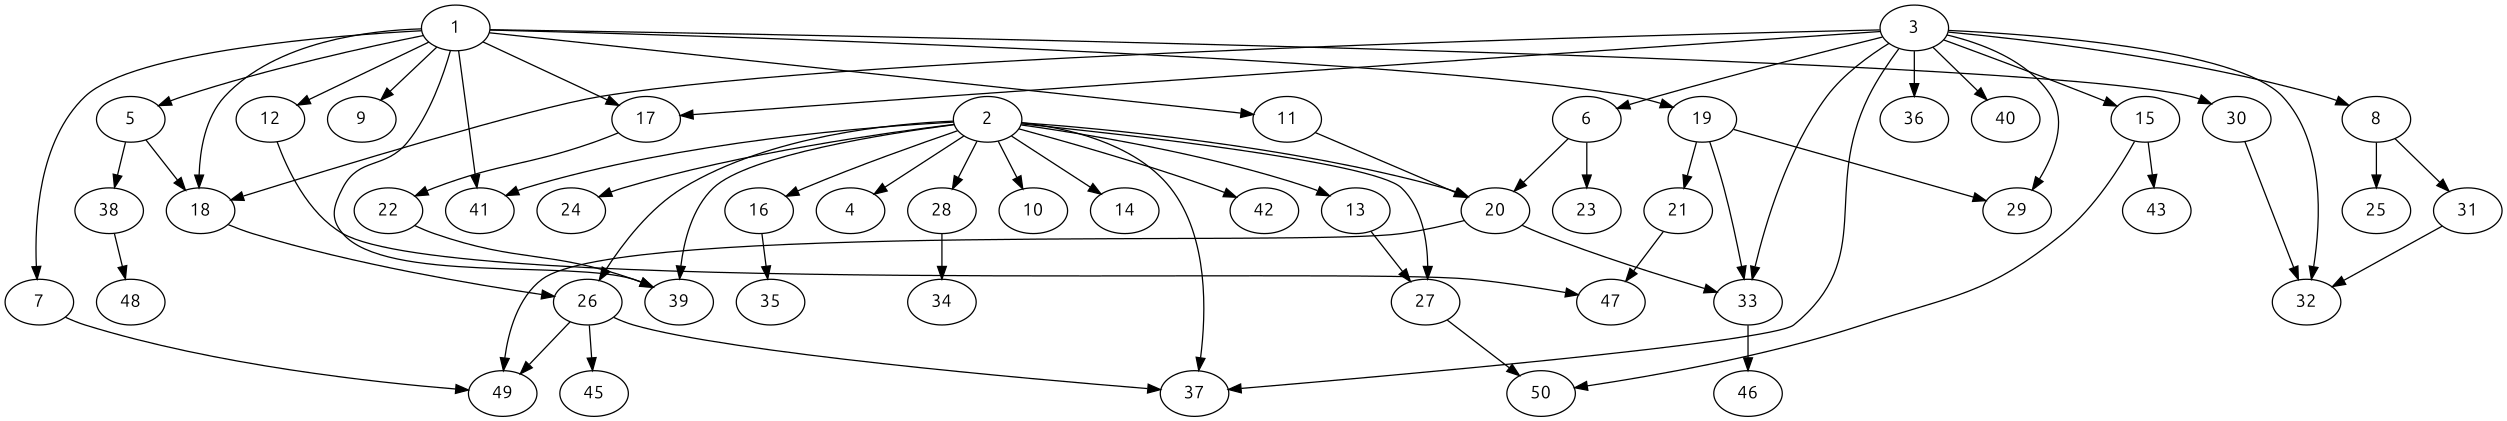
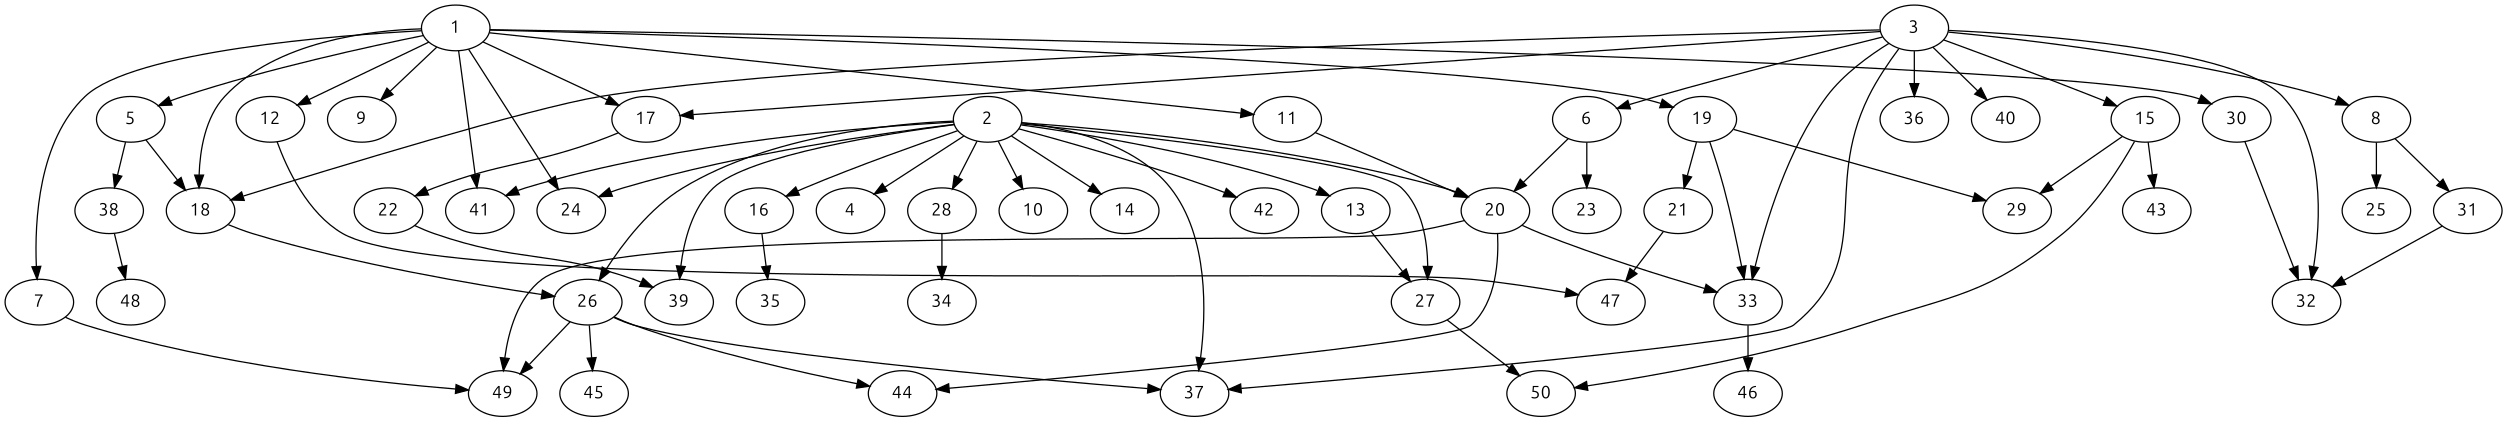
(2047, 90) -> (2087, 161)
(374, 252) -> (506, 107)
none -> (903, 394)
